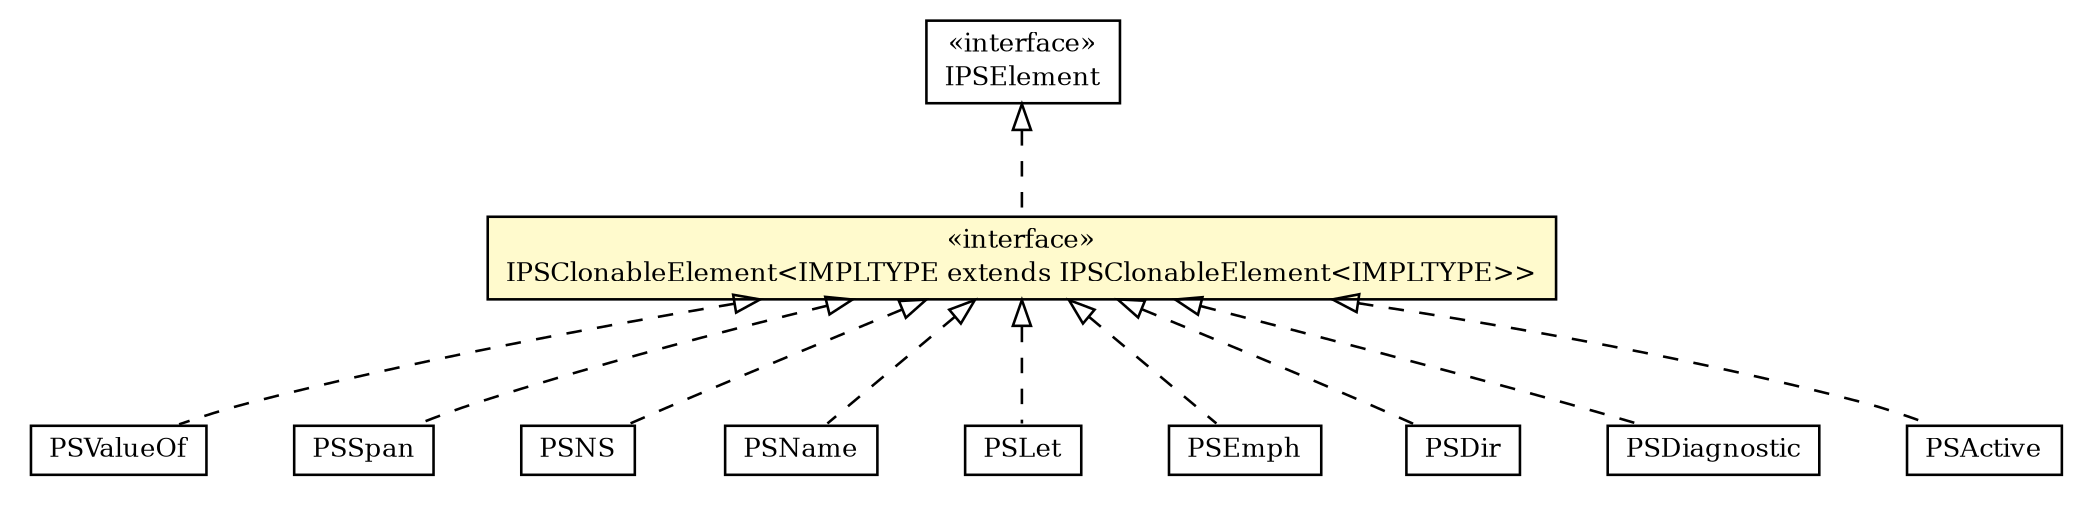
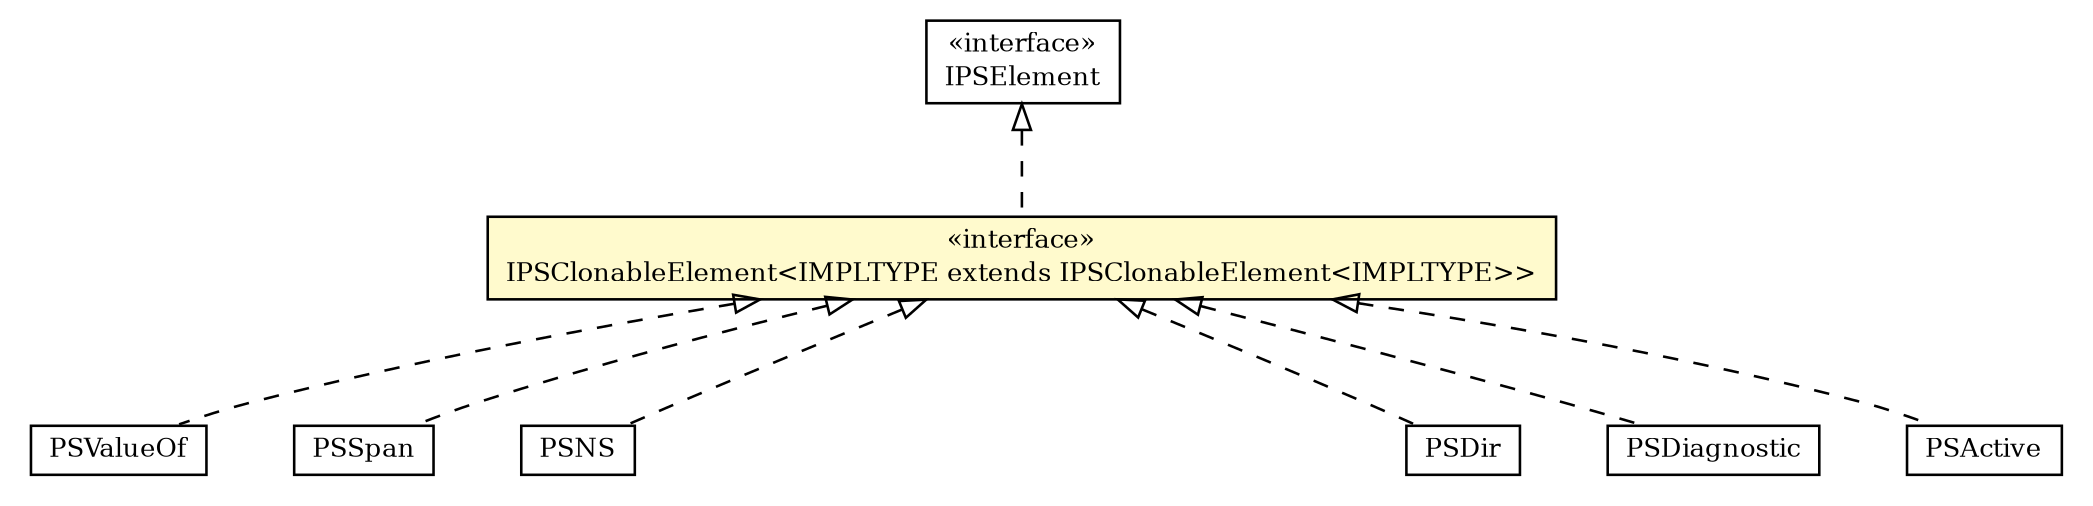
(800, 449) -> none
(1022, 449) -> none
(1244, 449) -> none
